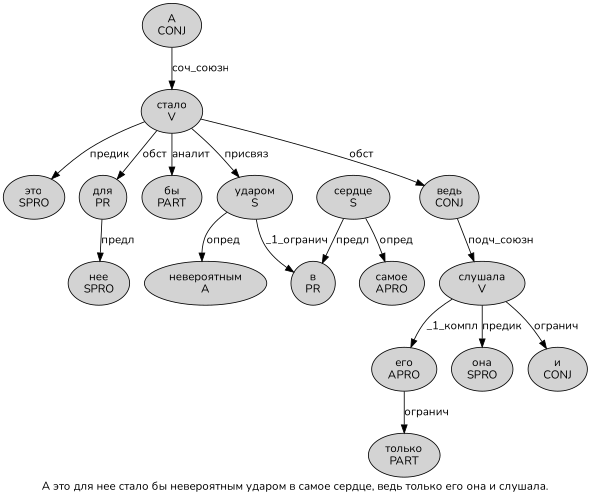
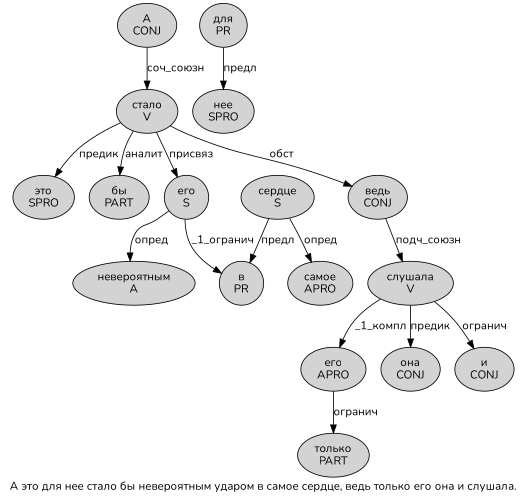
(140, 152) -> none
(255, 197) -> (187, 197)
(482, 369) -> (411, 369)
